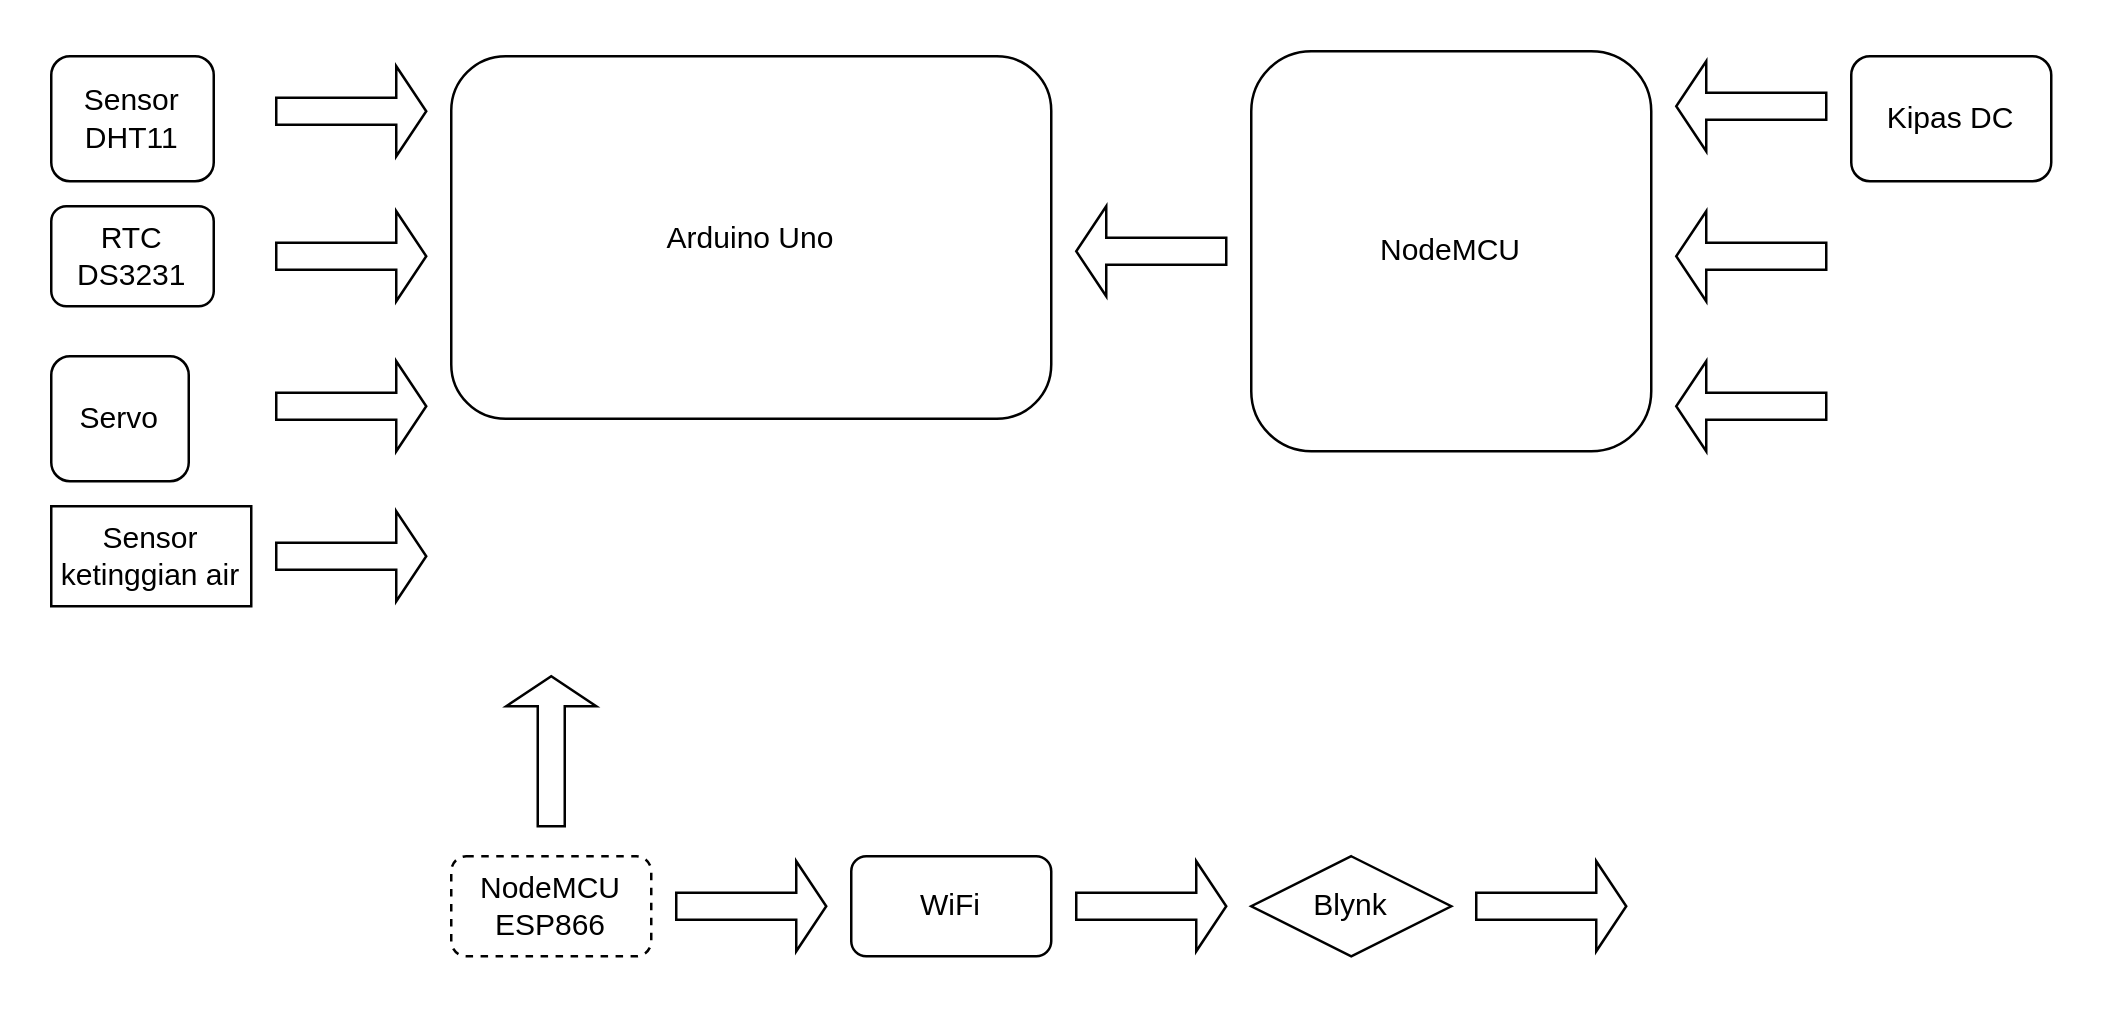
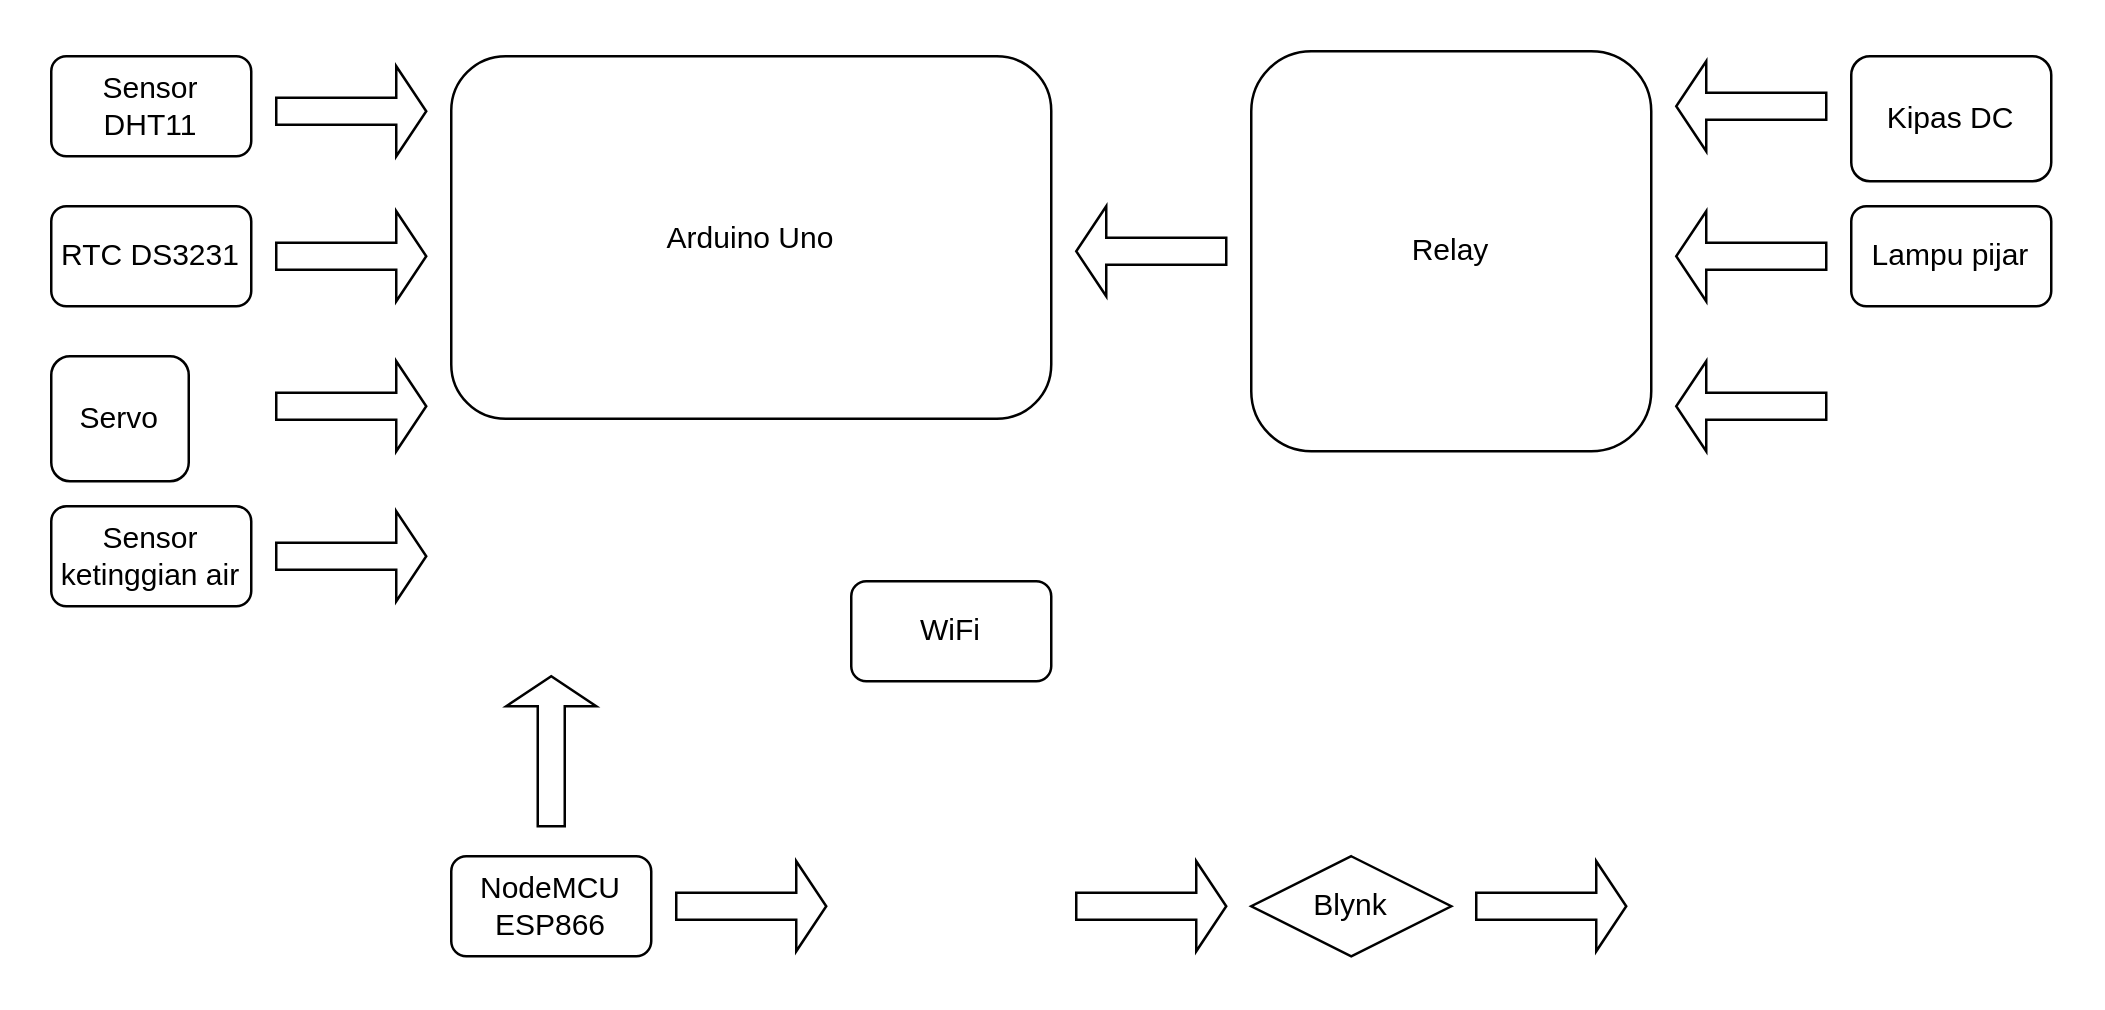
(133, 119) -> (151, 106)
(1451, 251) -> (1451, 251)
(133, 256) -> (151, 256)
none -> (1951, 256)
(151, 556) -> (151, 556)
(551, 906) -> (551, 906)
(951, 906) -> (951, 631)
